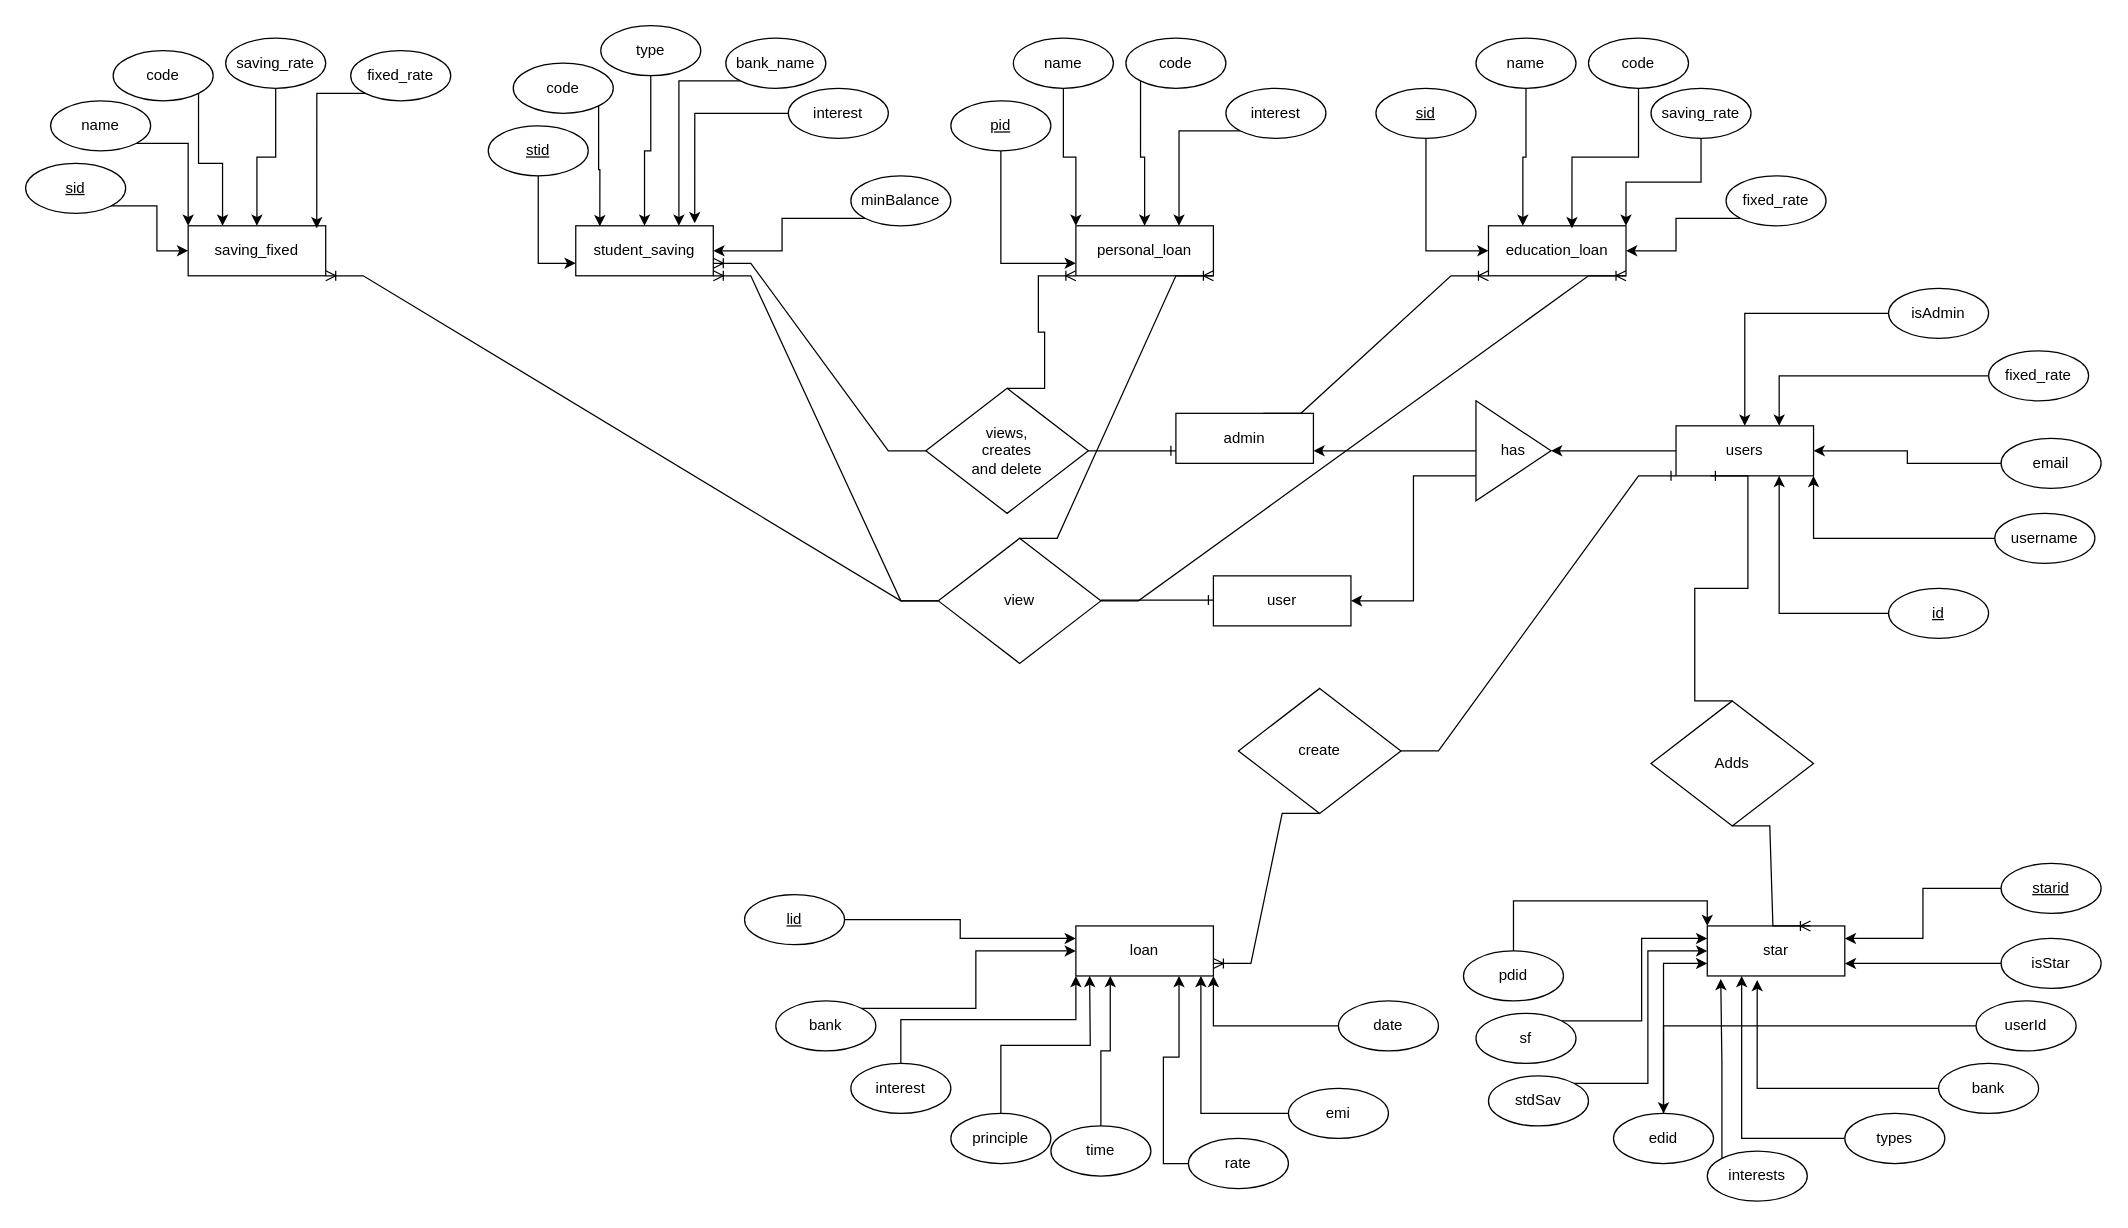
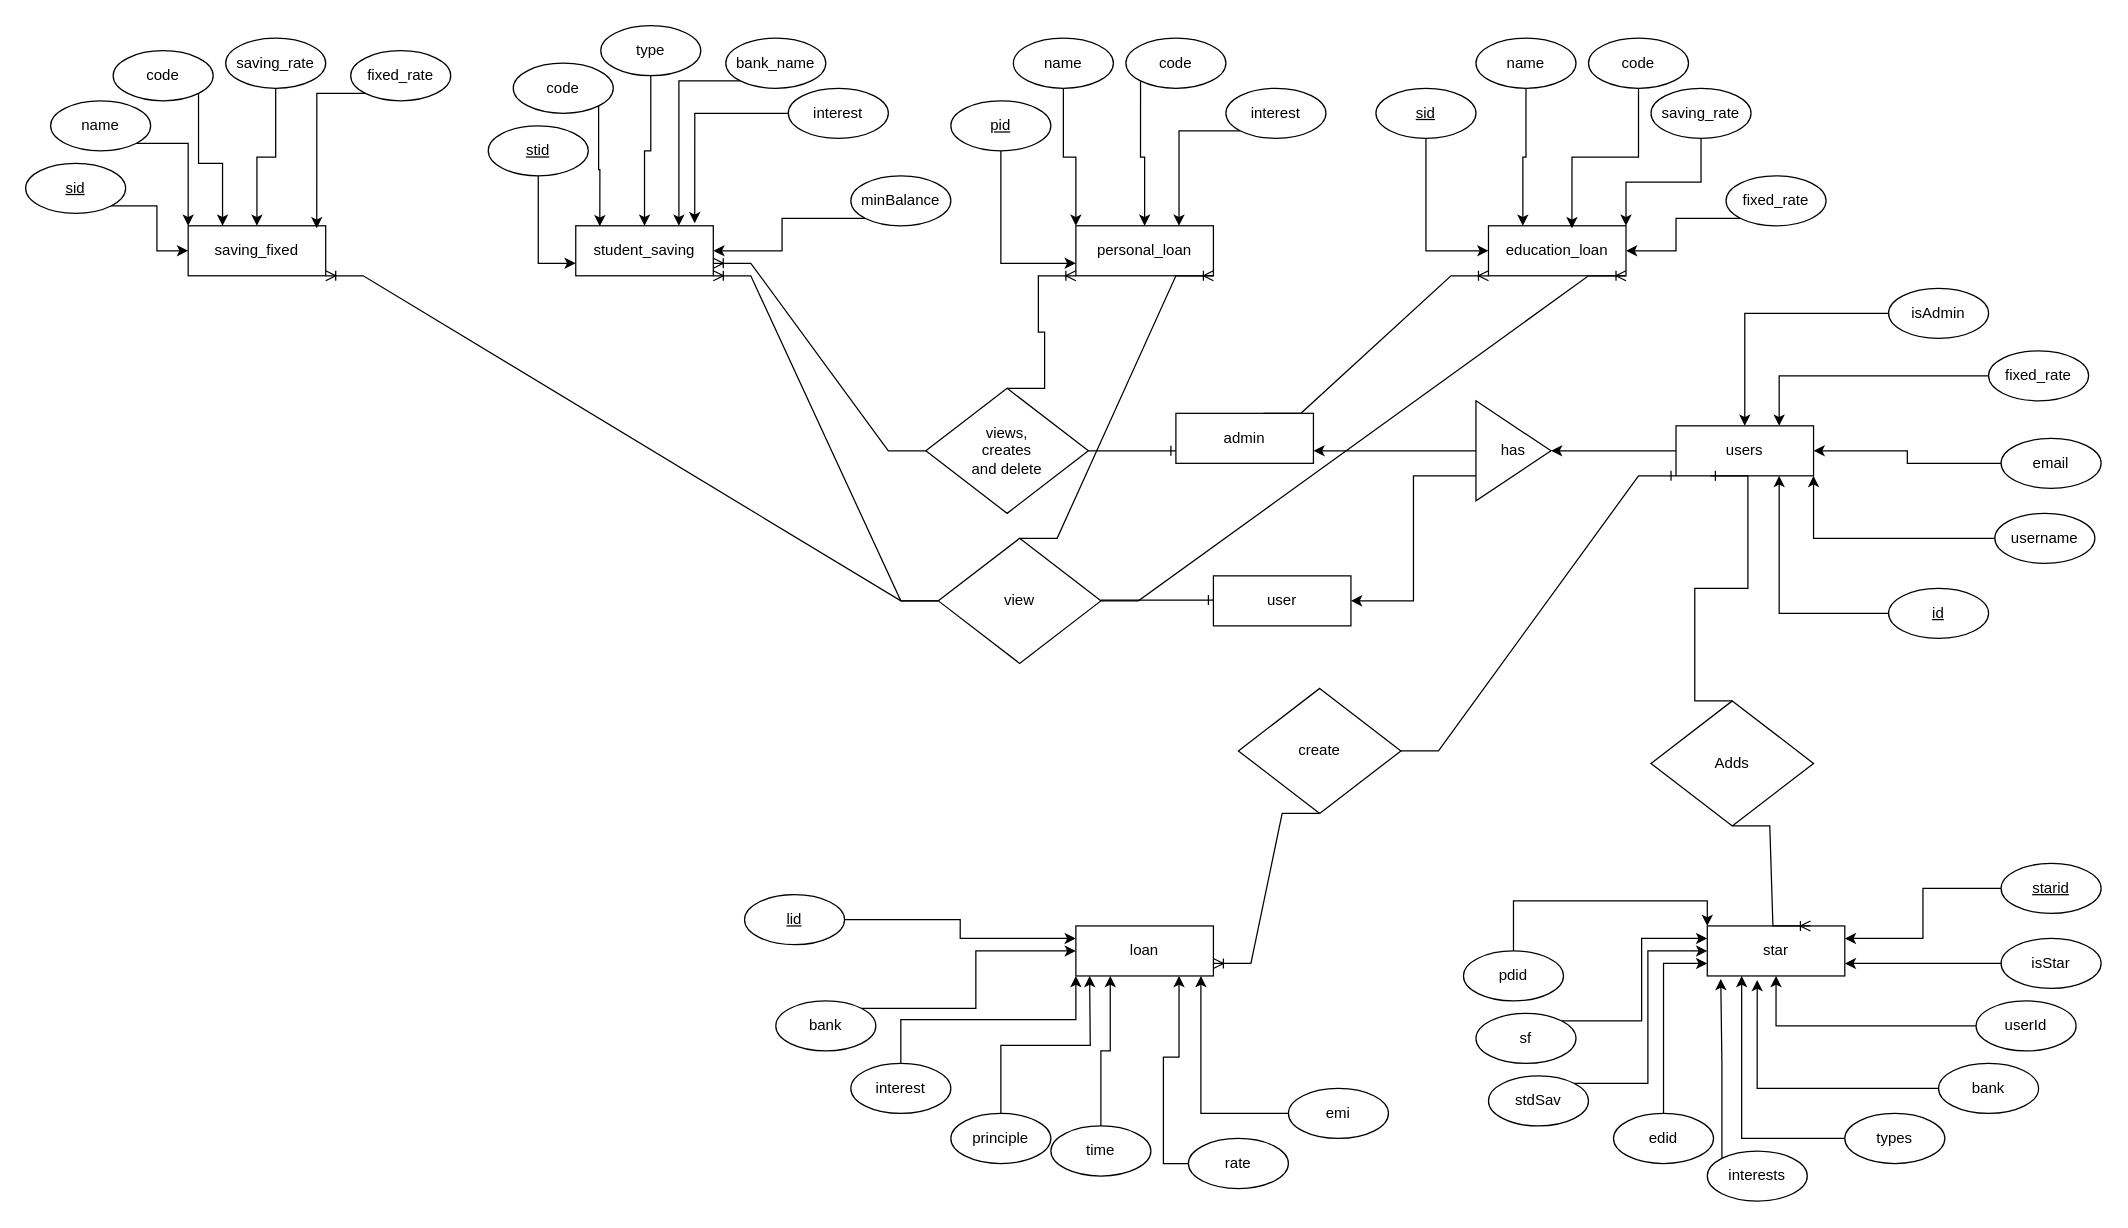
(1255, 1026) -> none
(1388, 1026) -> none
(1723, 1026) -> (1776, 1006)
